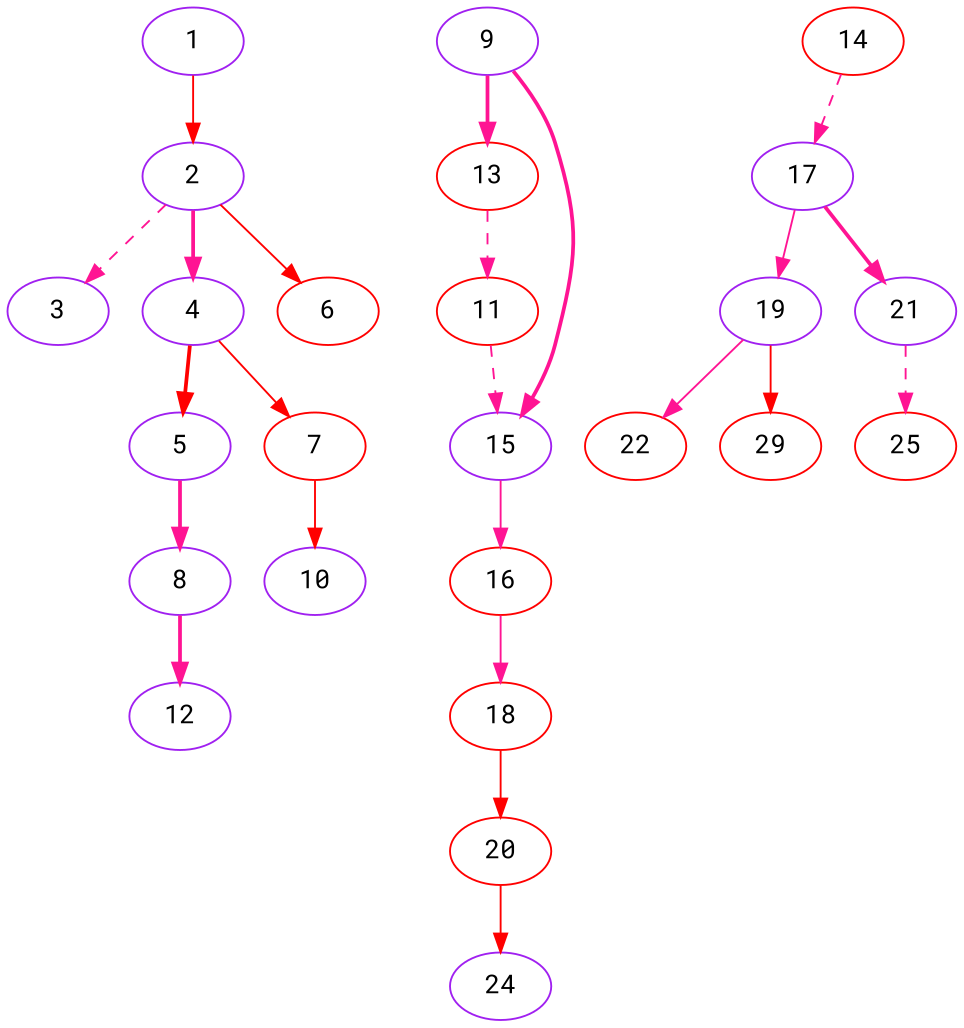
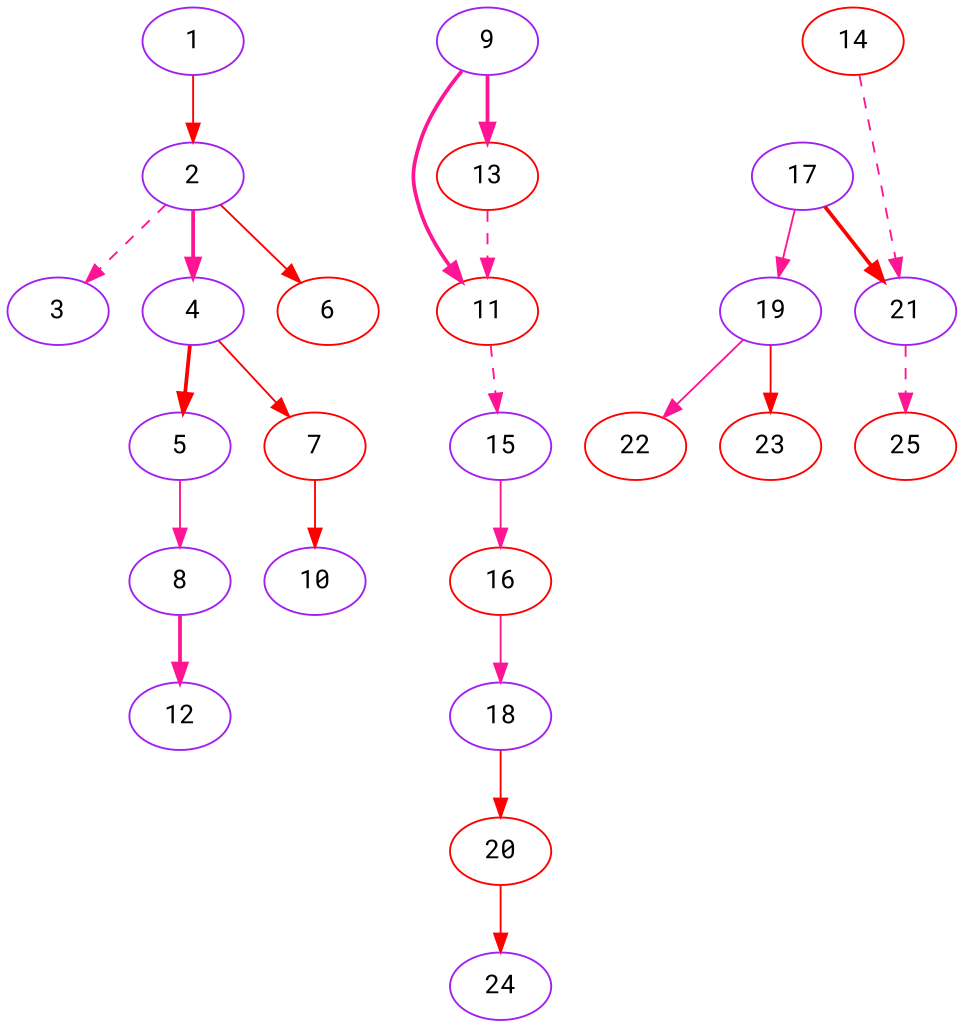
(831, 100) -> (878, 167)
(573, 231) -> (414, 167)
(848, 236) -> (848, 236)
(771, 446) -> (771, 446)
(180, 505) -> (180, 505)
(501, 716) -> (501, 716)
